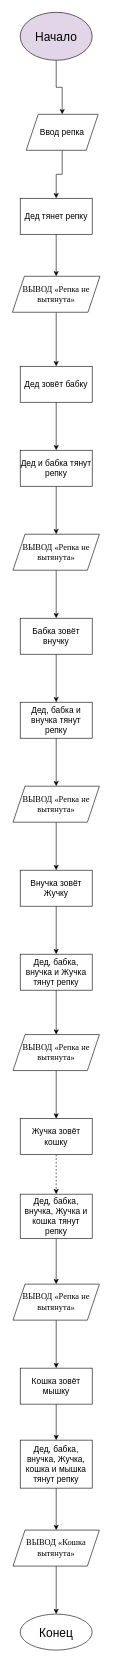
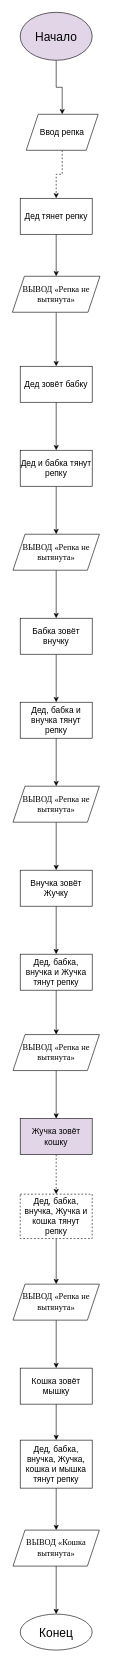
(61, 174) -> (61, 174)
(56, 1137) -> (56, 1137)
(56, 1217) -> (56, 1217)
